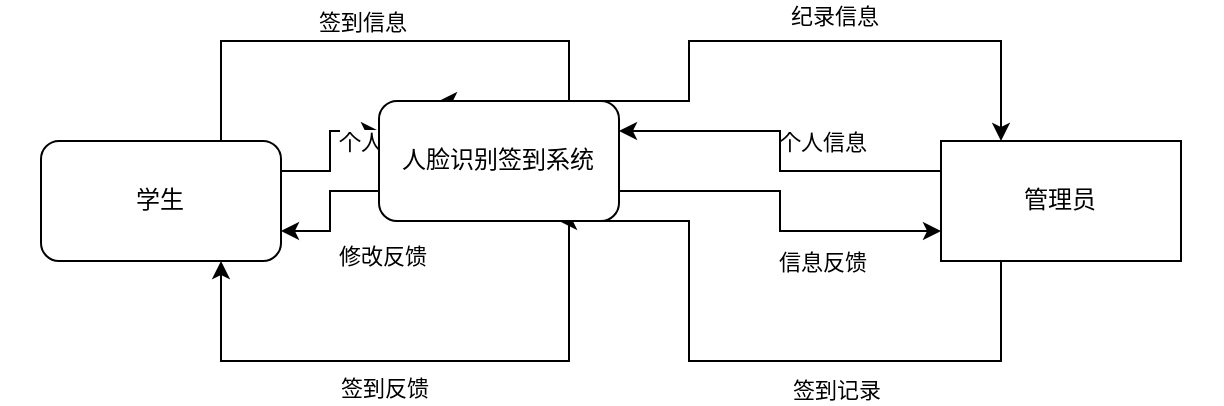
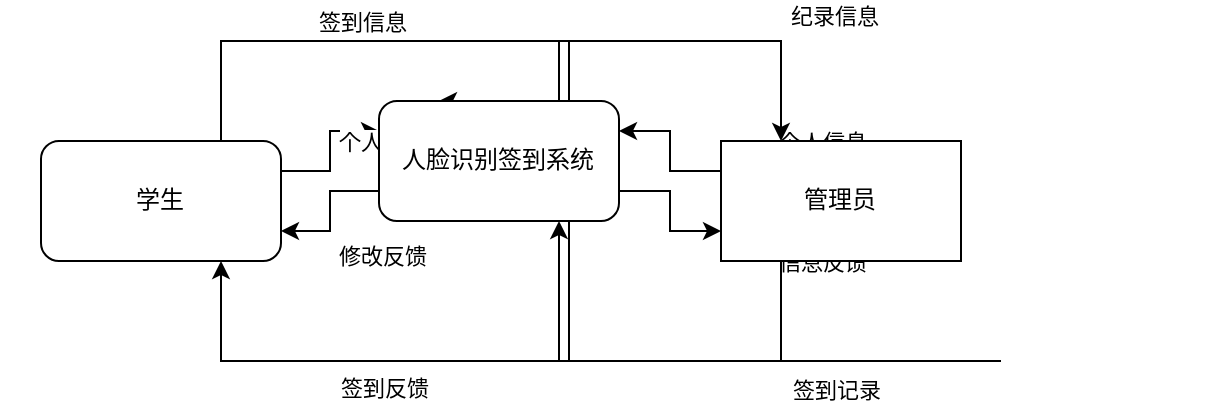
(1061, 201) -> (841, 201)
